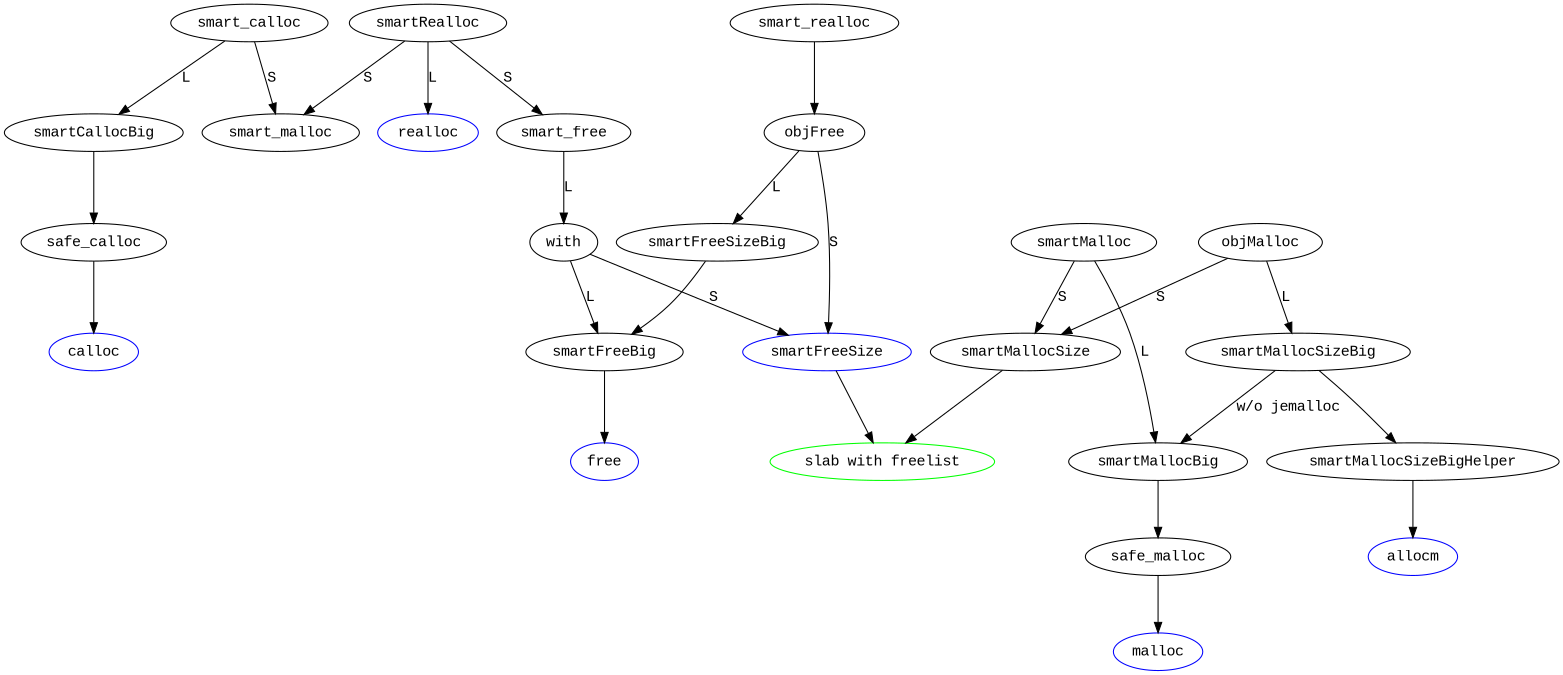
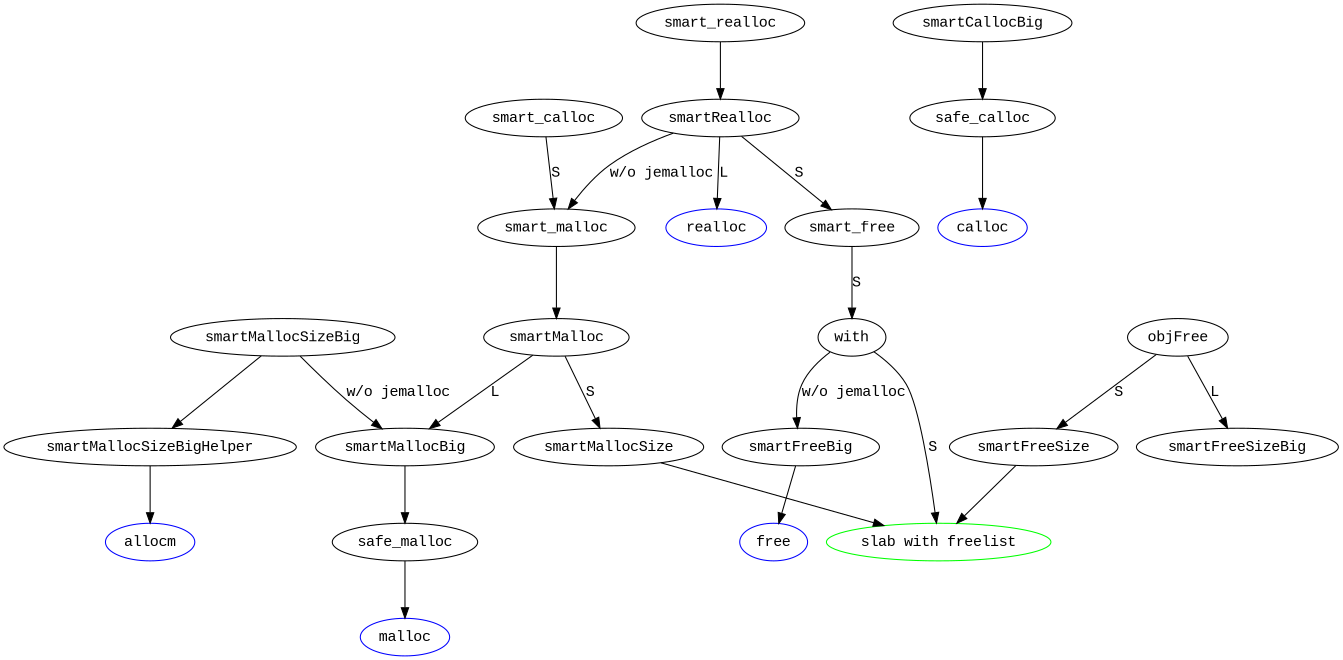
(814, 72) -> (720, 65)
(176, 75) -> none
(368, 78) -> (662, 173)
(568, 187) -> (857, 283)
(1260, 242) -> none
none -> (556, 277)
(689, 295) -> (920, 425)
(590, 297) -> (854, 392)
(676, 298) -> none
(827, 352) -> (1034, 447)
